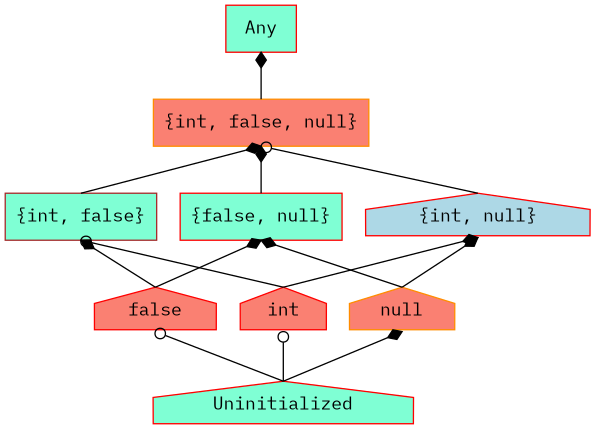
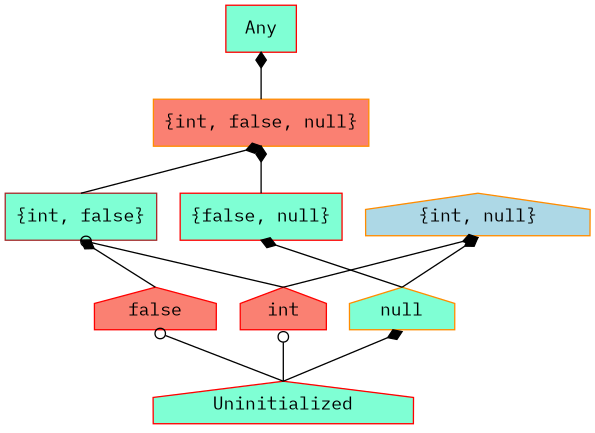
(375, 171) -> none
(478, 217) -> (478, 217)
(212, 262) -> none
(402, 311) -> (402, 311)
